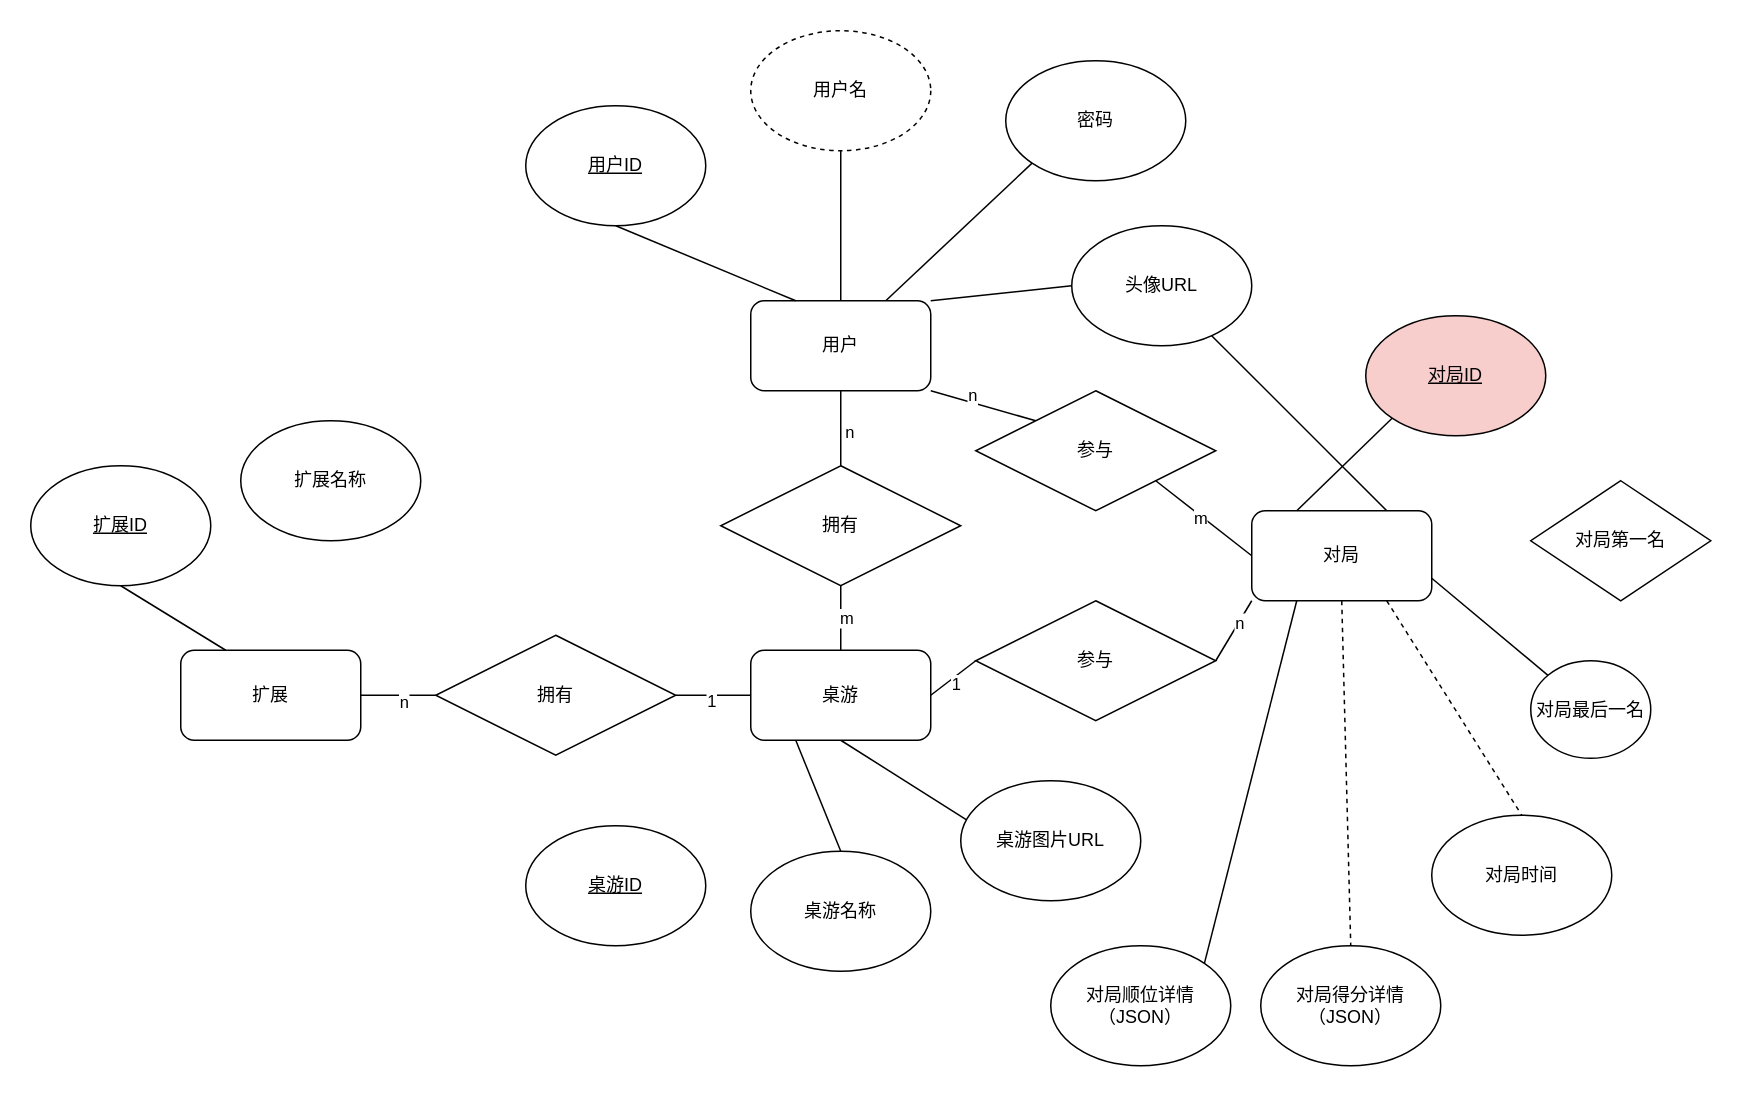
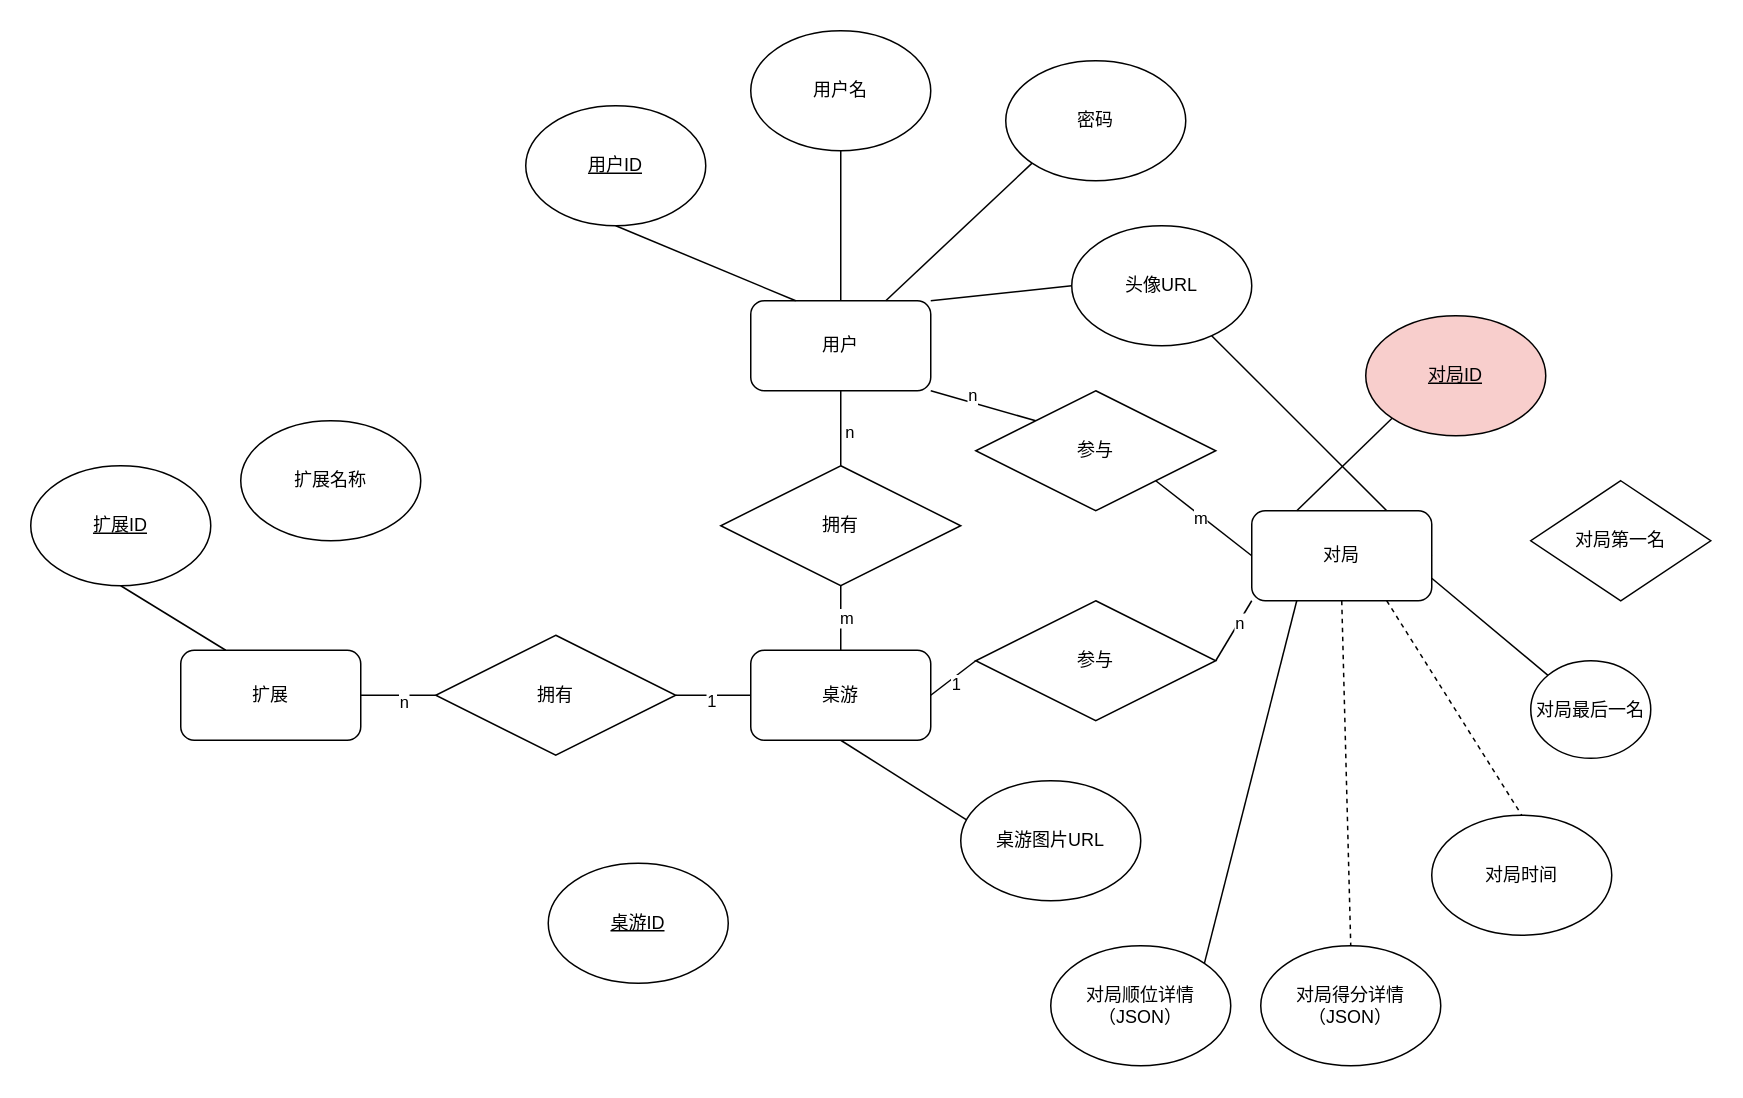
(841, 91) -> (841, 91)
(818, 795) -> none
(616, 886) -> (638, 923)
(841, 911) -> none
